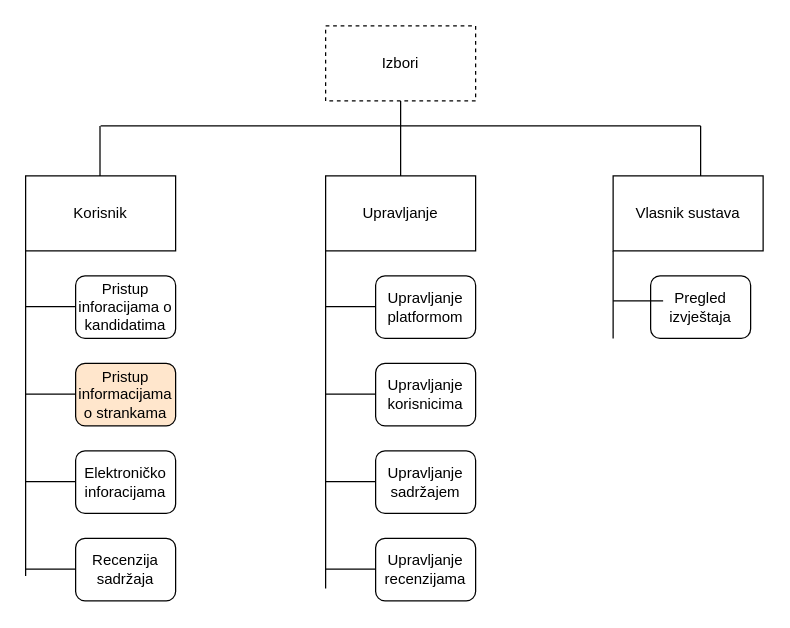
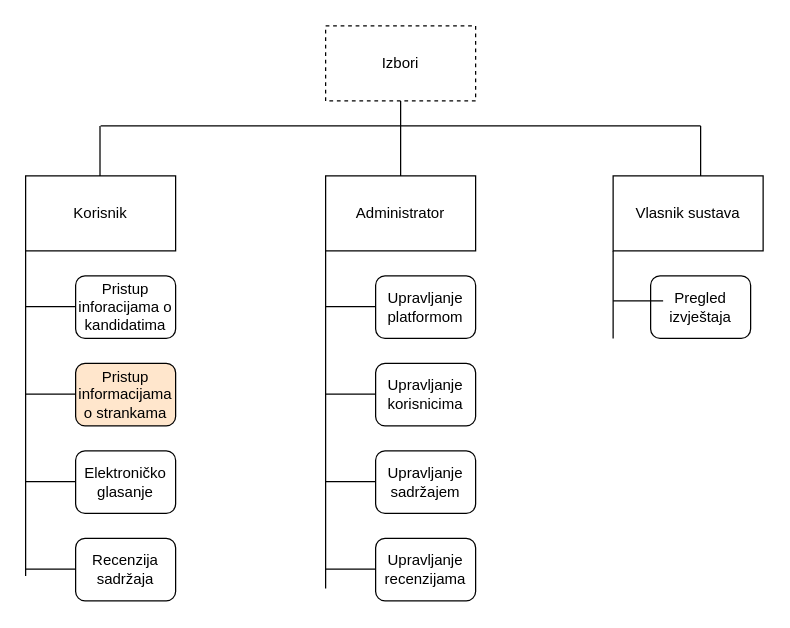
(401, 213) -> (401, 213)
(126, 482) -> (126, 482)
